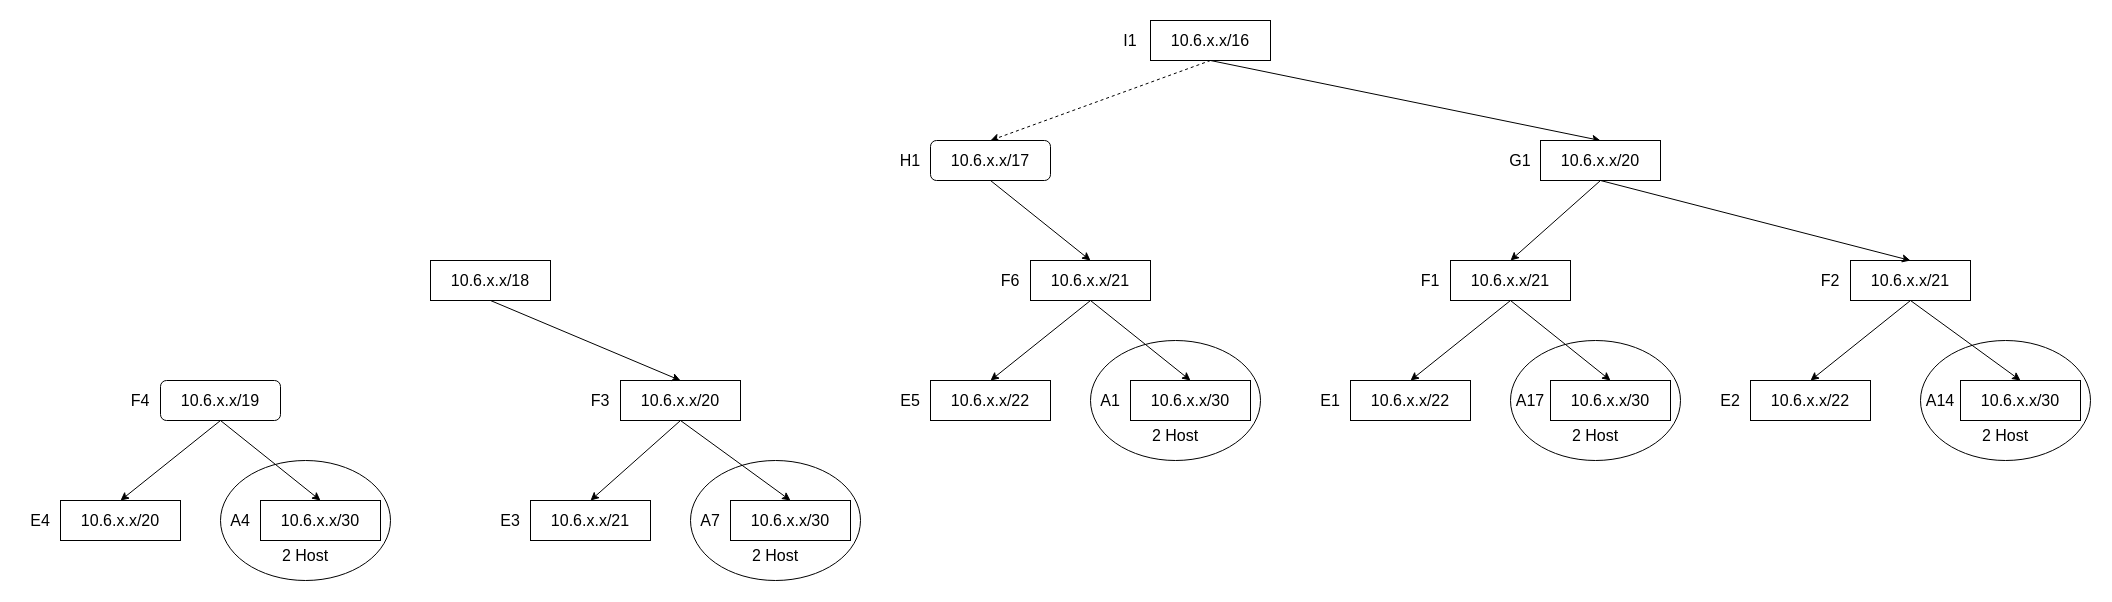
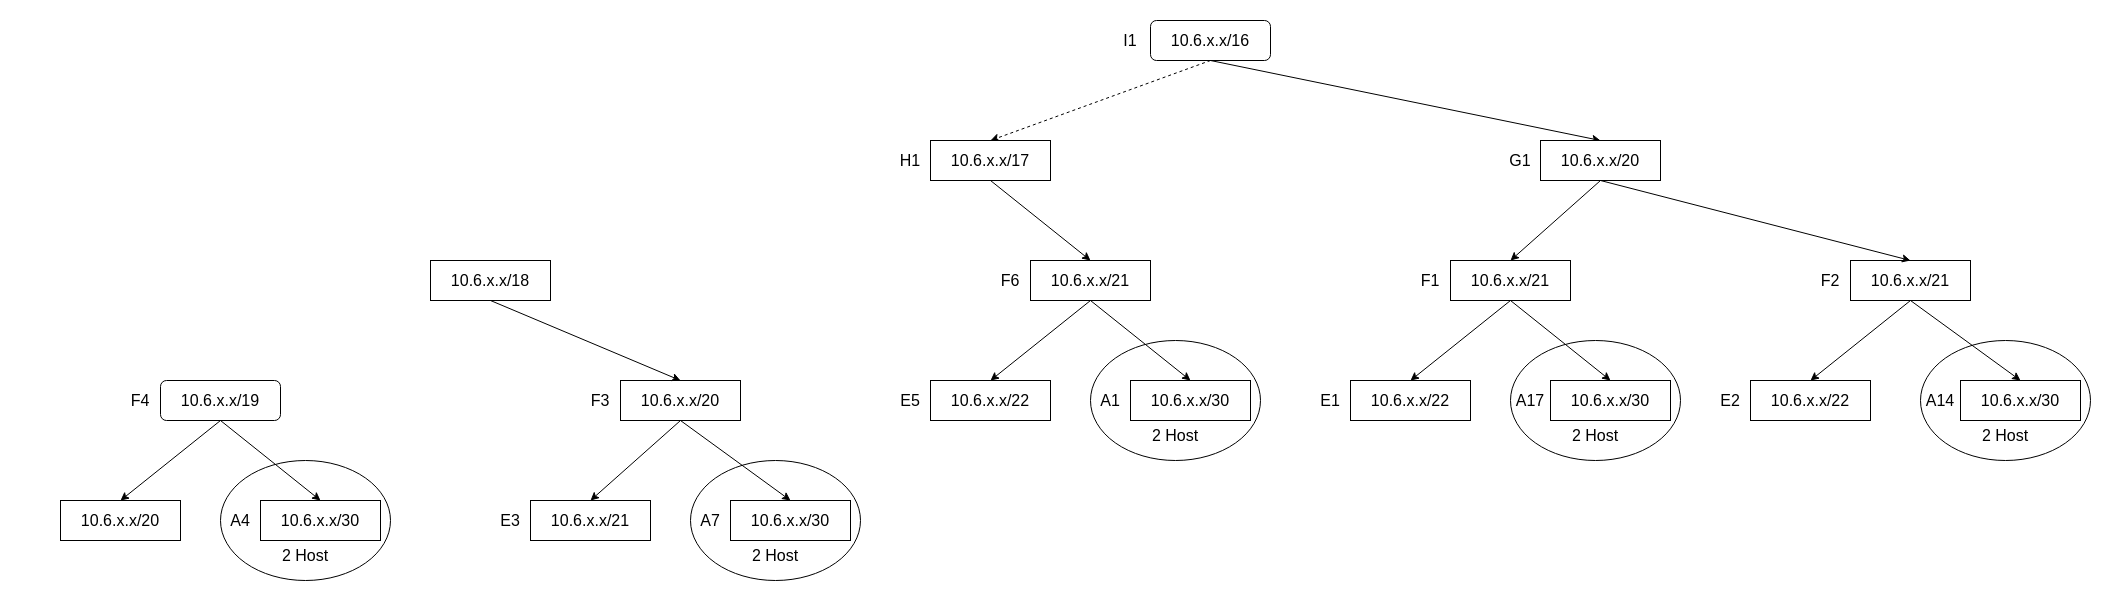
(1211, 41) -> (1211, 41)
(991, 161) -> (991, 161)
(41, 521) -> none
